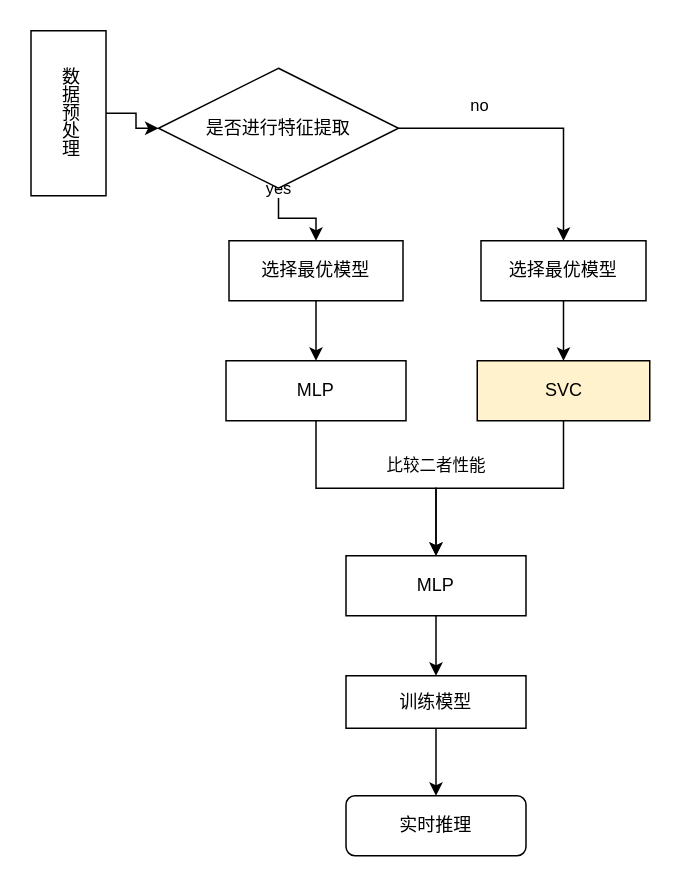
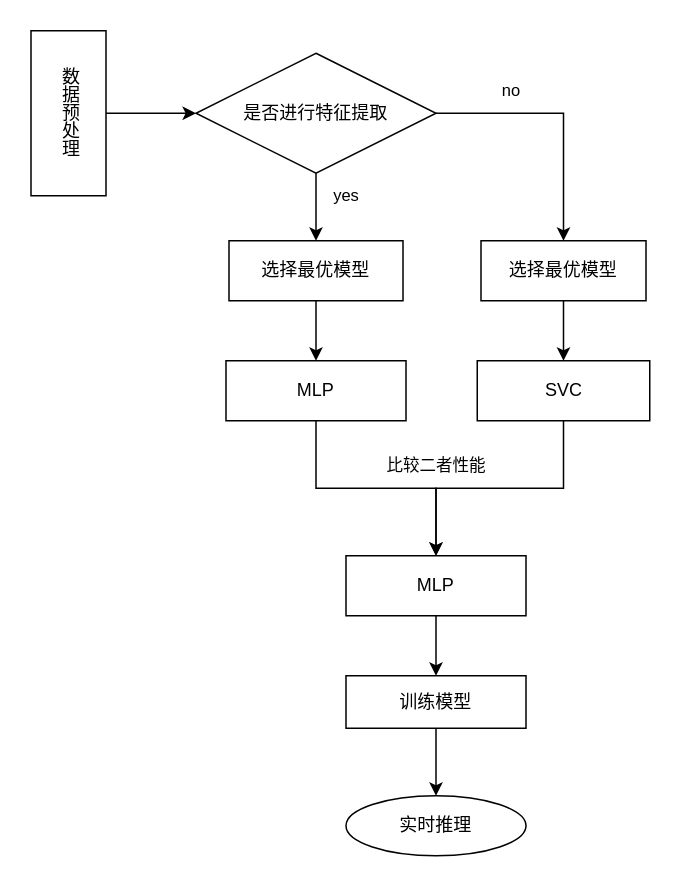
(278, 128) -> (316, 113)
(563, 391) -> (563, 391)
(436, 826) -> (436, 826)
